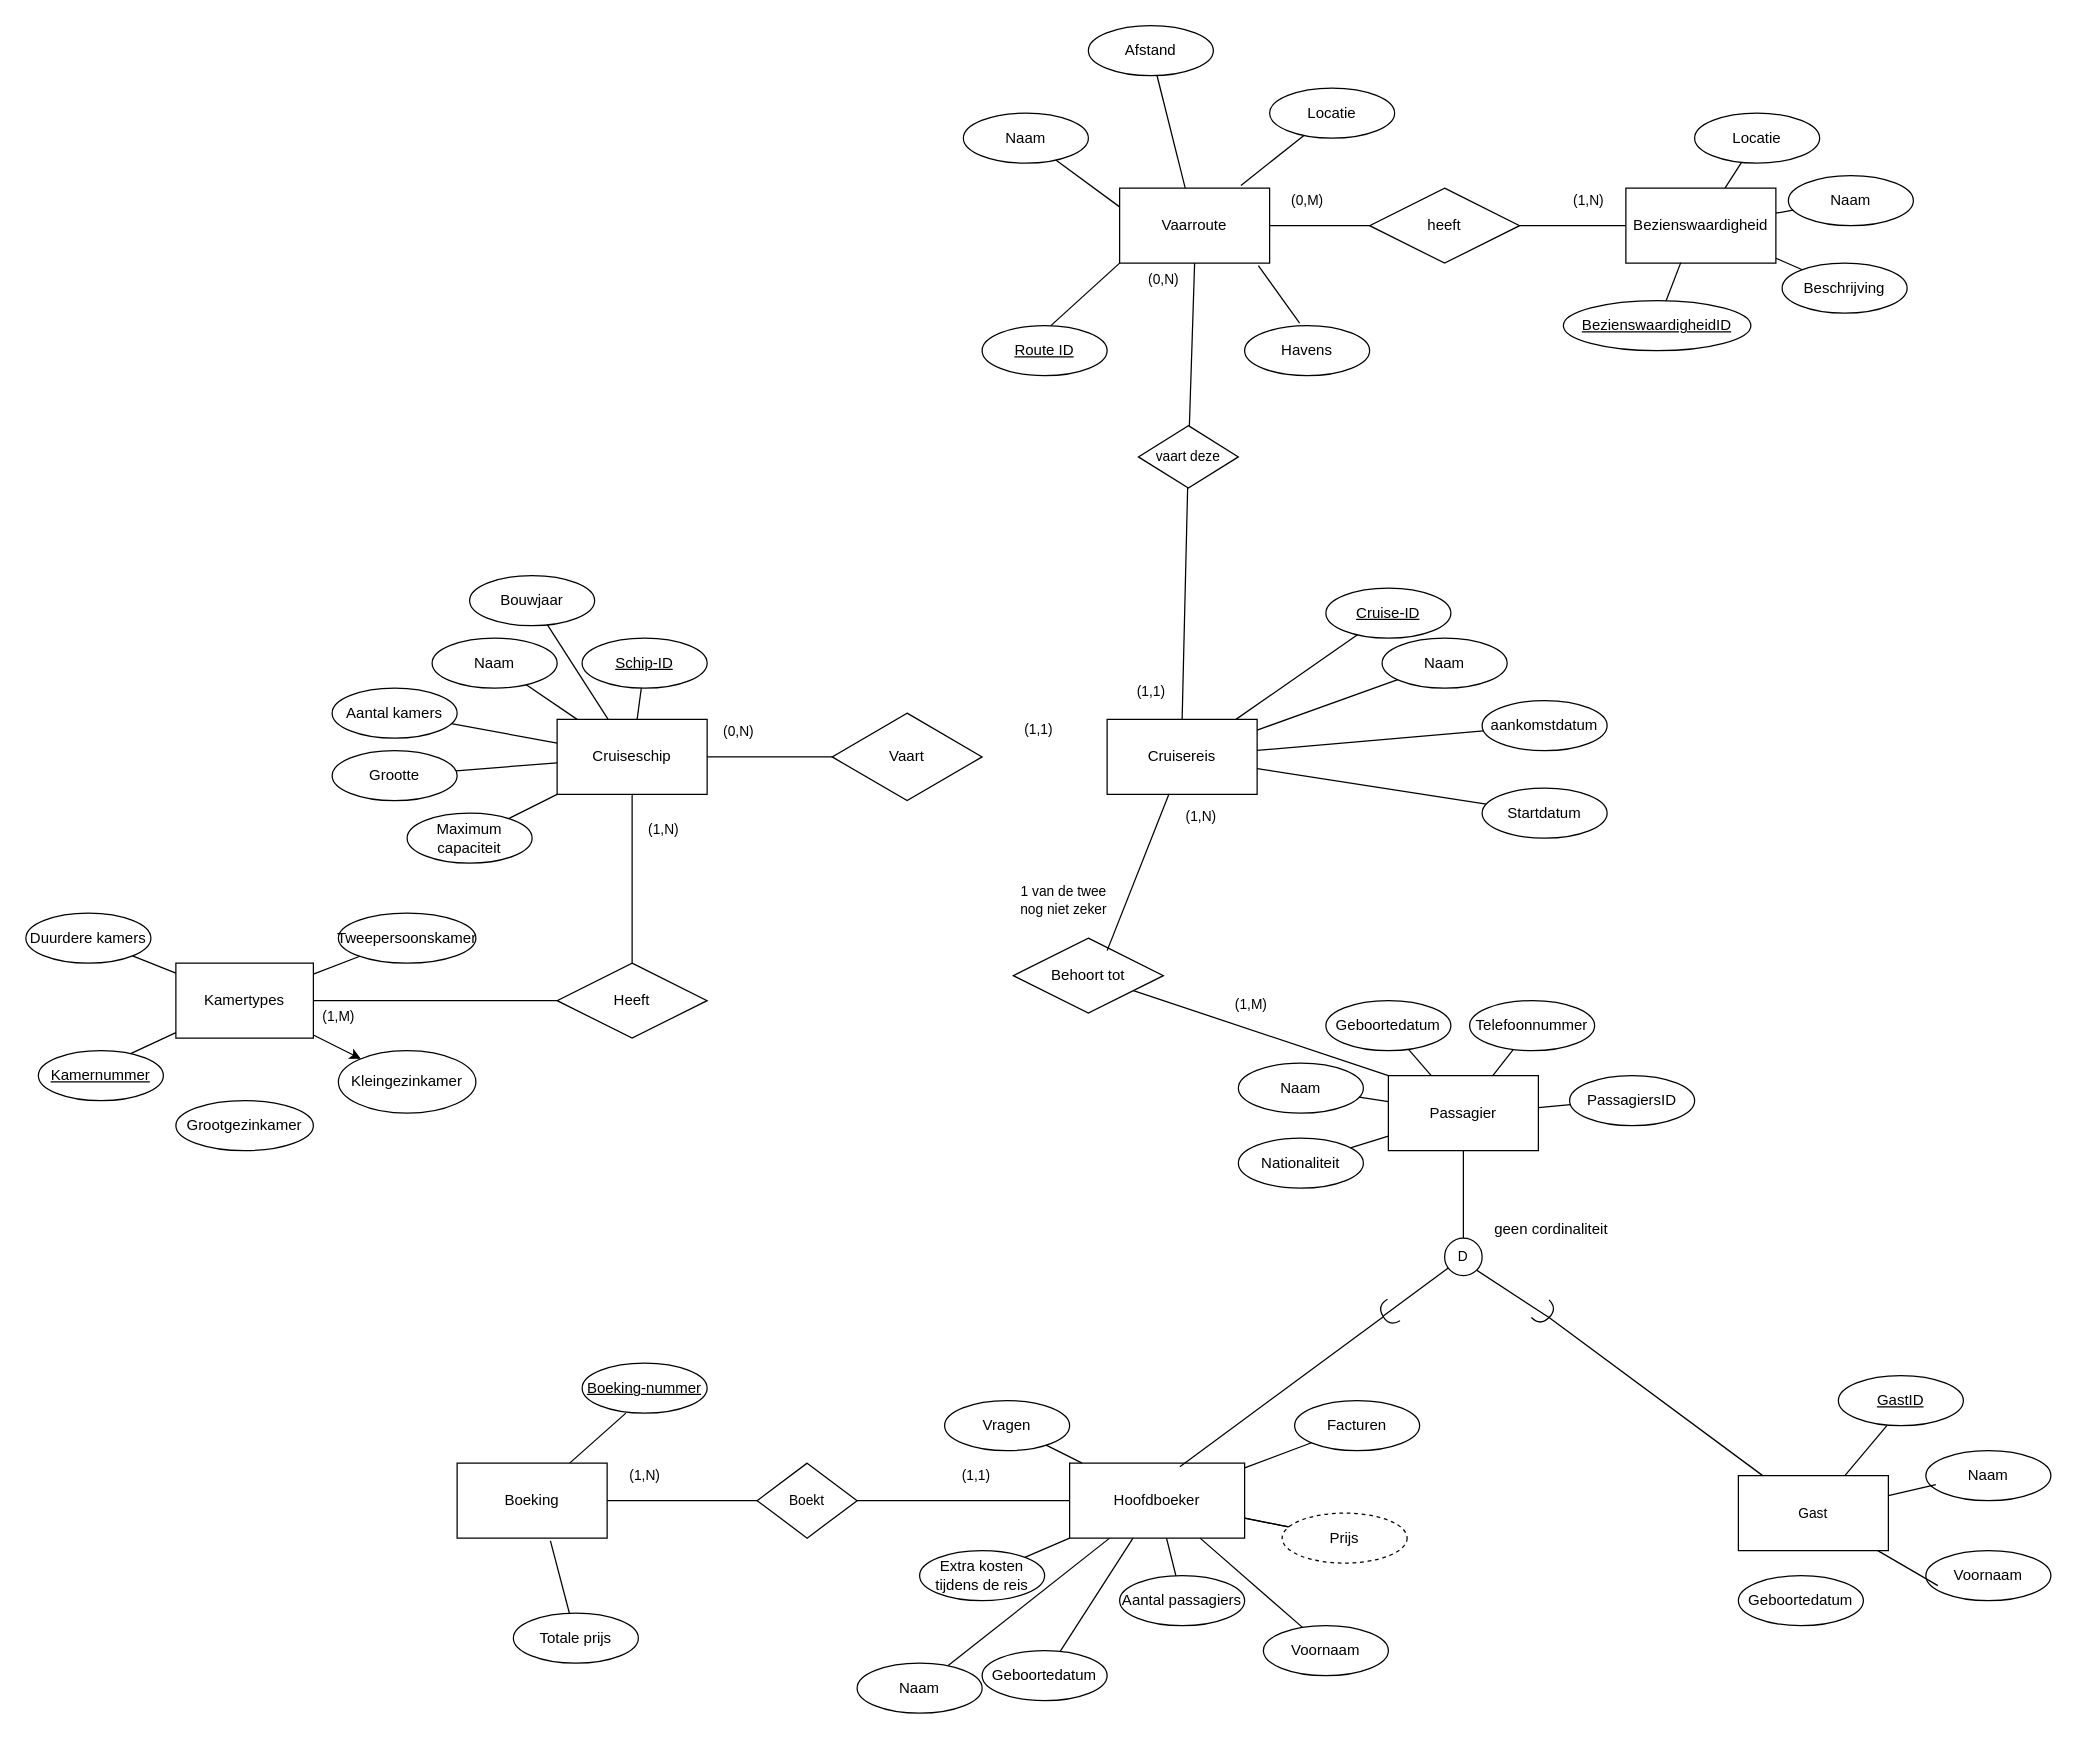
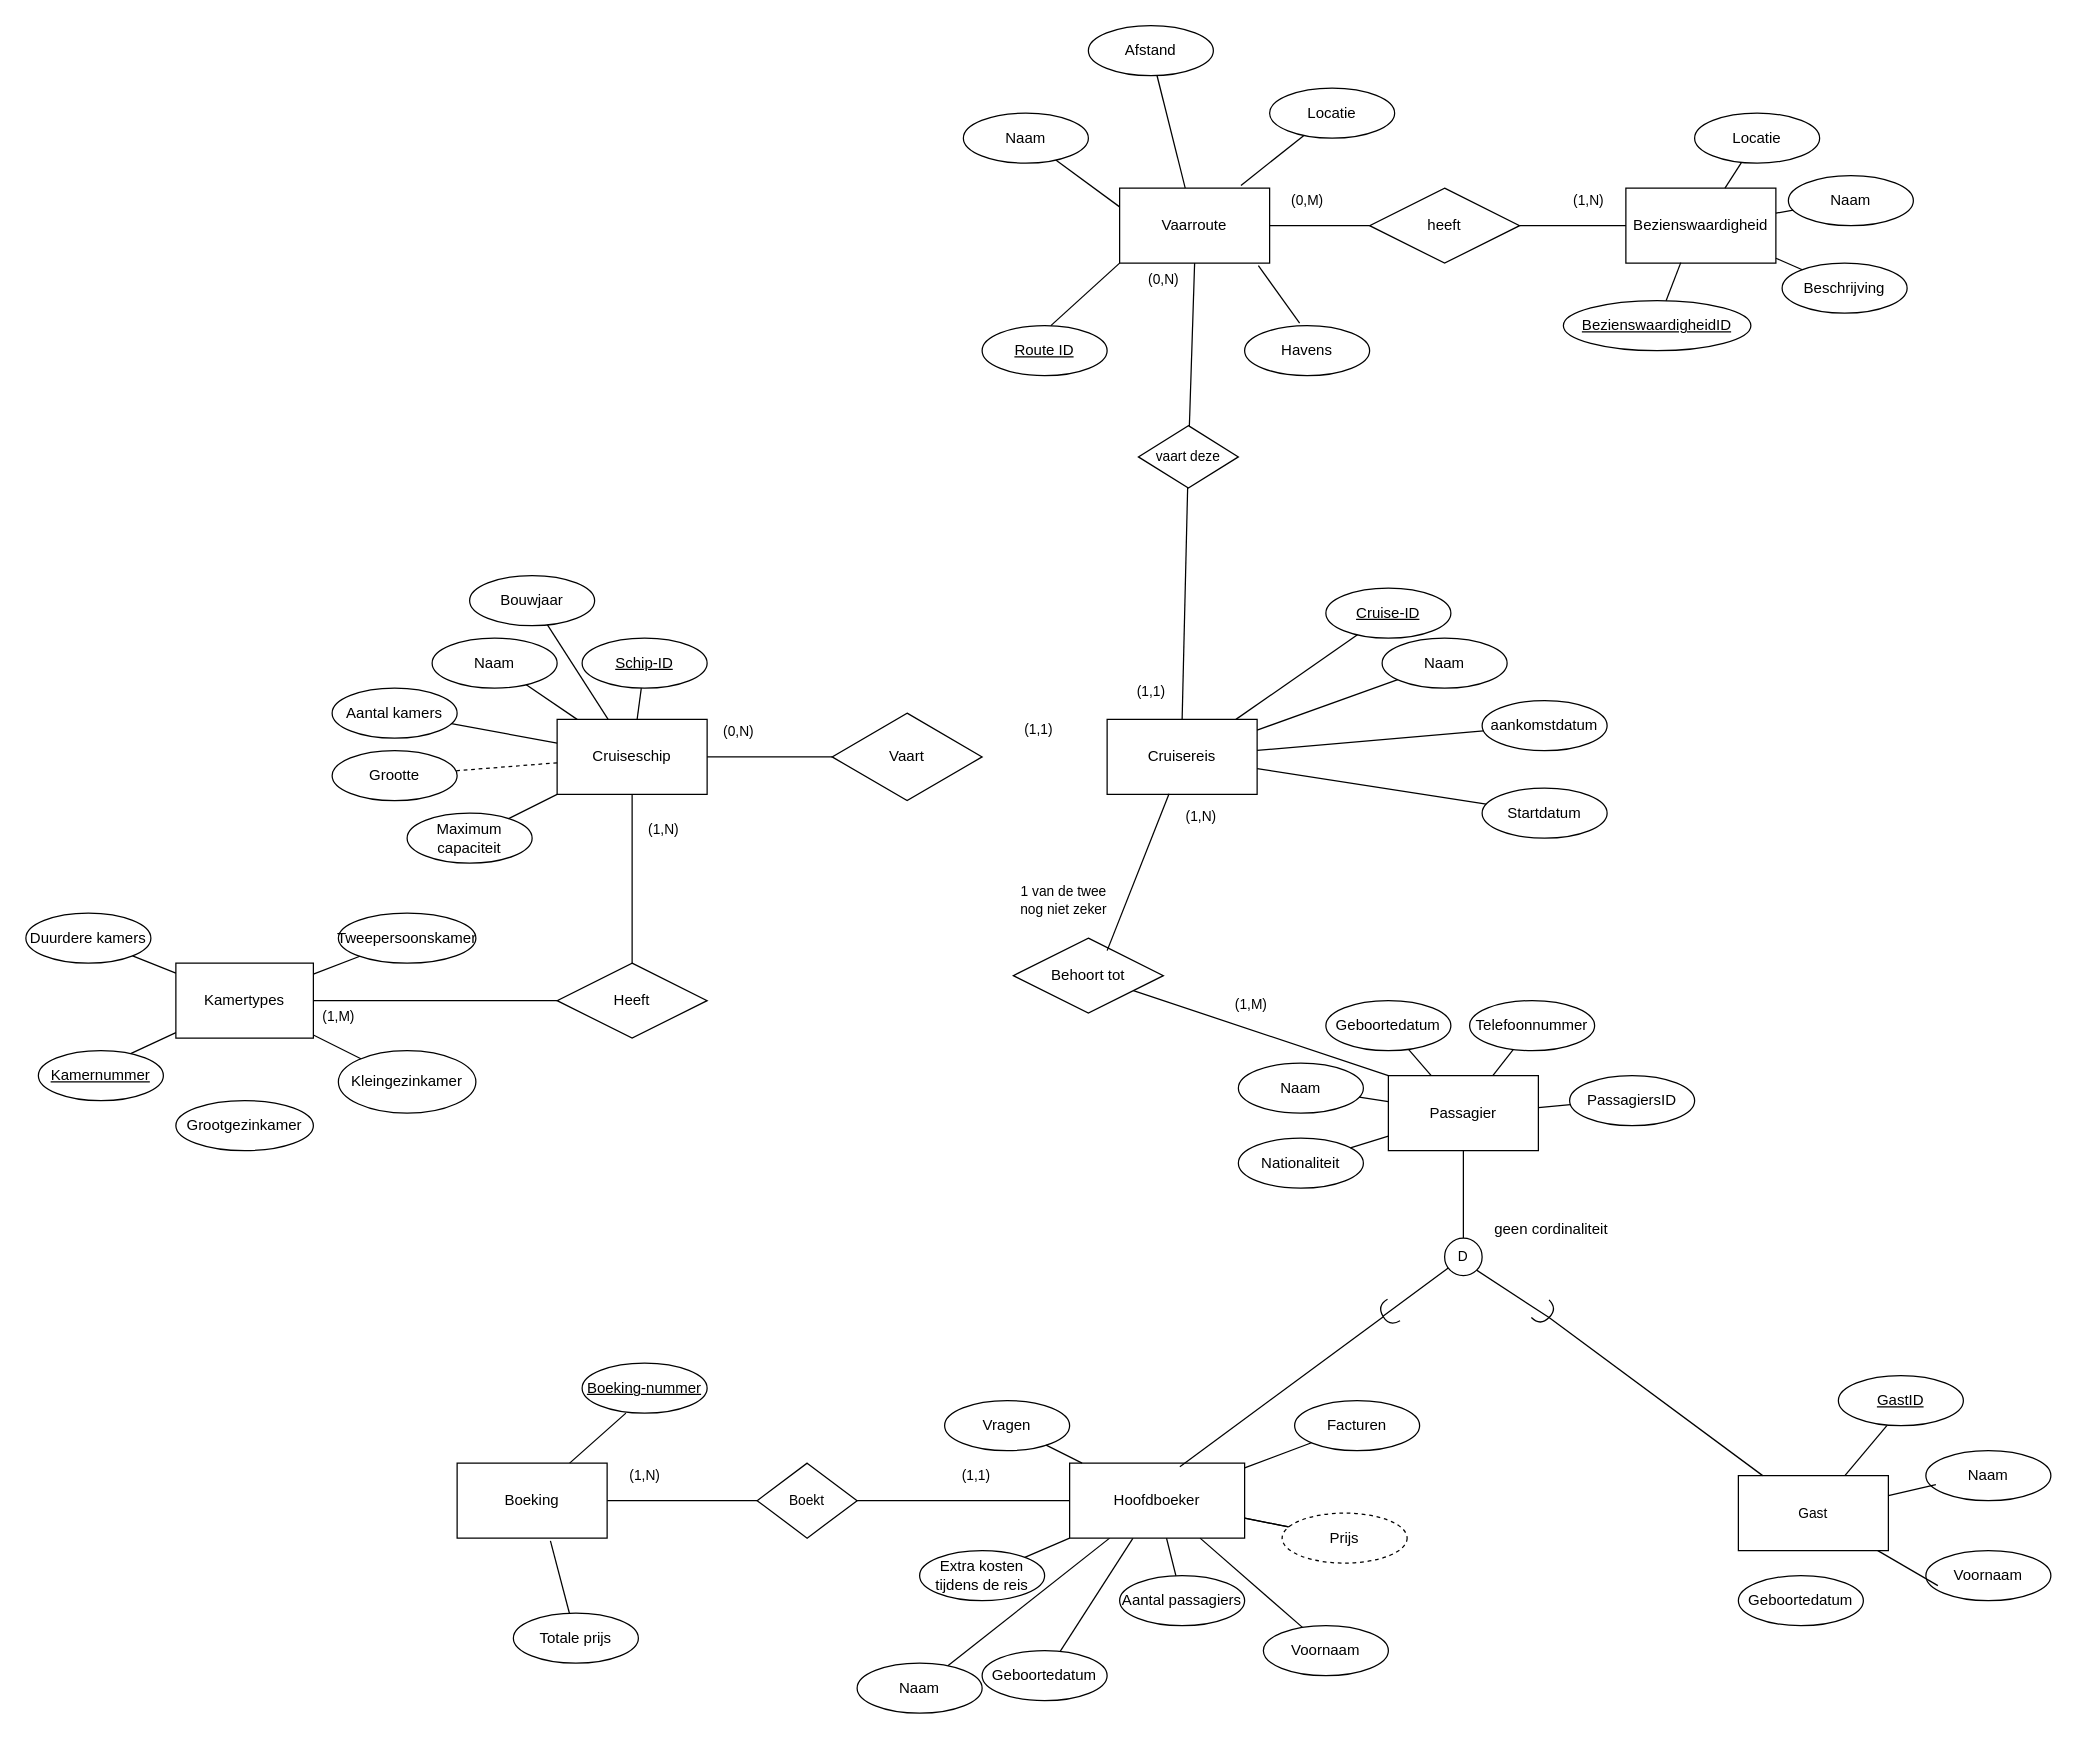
(506, 767) -> (506, 767)
(352, 1054) -> (354, 1056)
